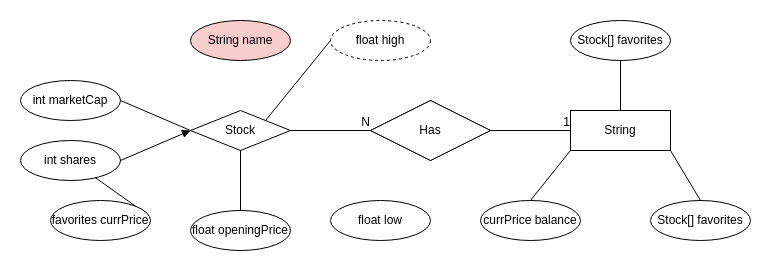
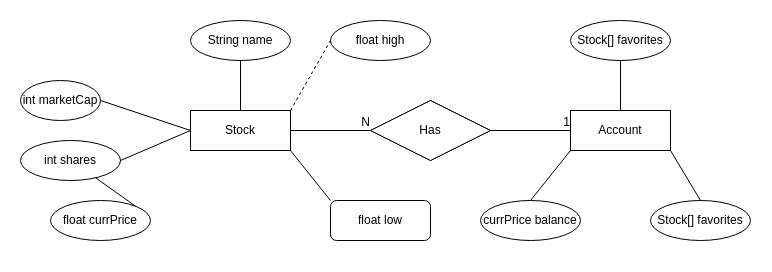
(241, 41) -> (241, 41)
(381, 41) -> (381, 41)
(298, 81) -> (311, 76)
none -> (241, 86)
(71, 101) -> (61, 101)
(241, 131) -> (241, 131)
(621, 131) -> (621, 131)
(182, 134) -> (185, 133)
none -> (311, 176)
(241, 181) -> none
(101, 221) -> (101, 221)
(381, 221) -> (381, 221)
(241, 231) -> none
